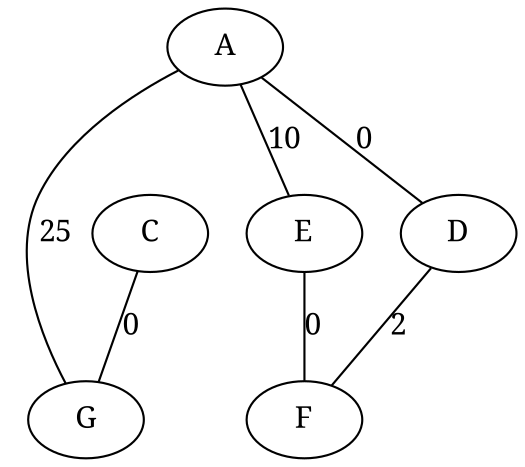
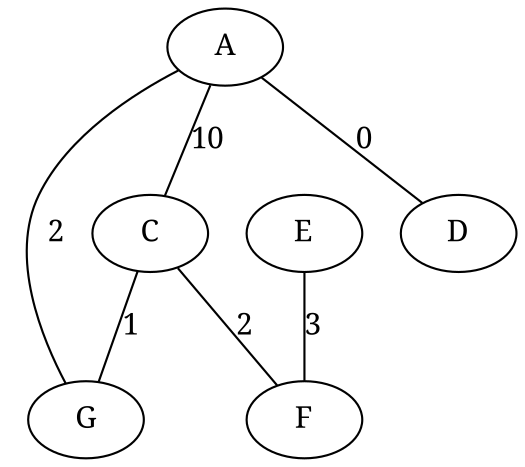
(265, 140) -> (188, 141)
(56, 233) -> (56, 233)
(131, 327) -> (131, 327)
(313, 327) -> (313, 327)
(381, 327) -> (227, 327)
